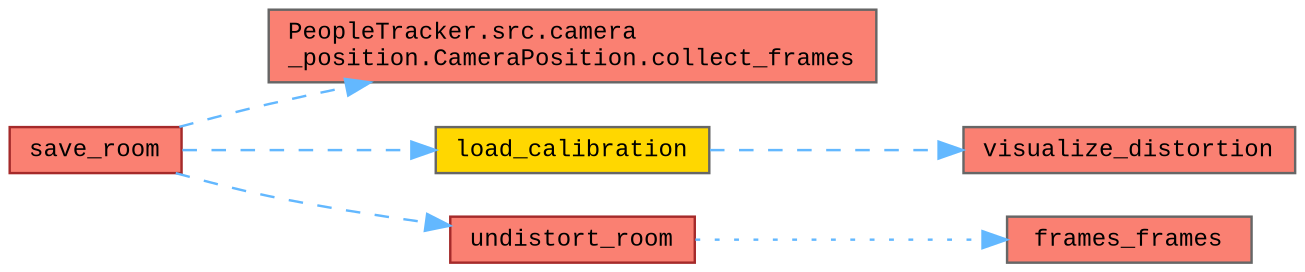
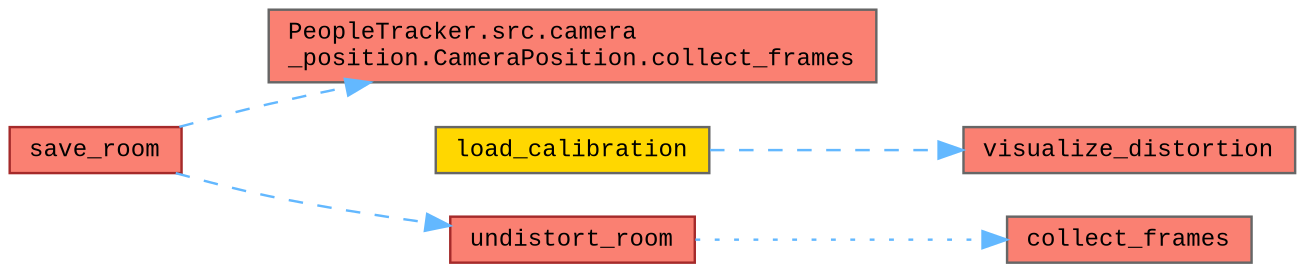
(297, 150) -> none
(1129, 240) -> (1129, 240)
